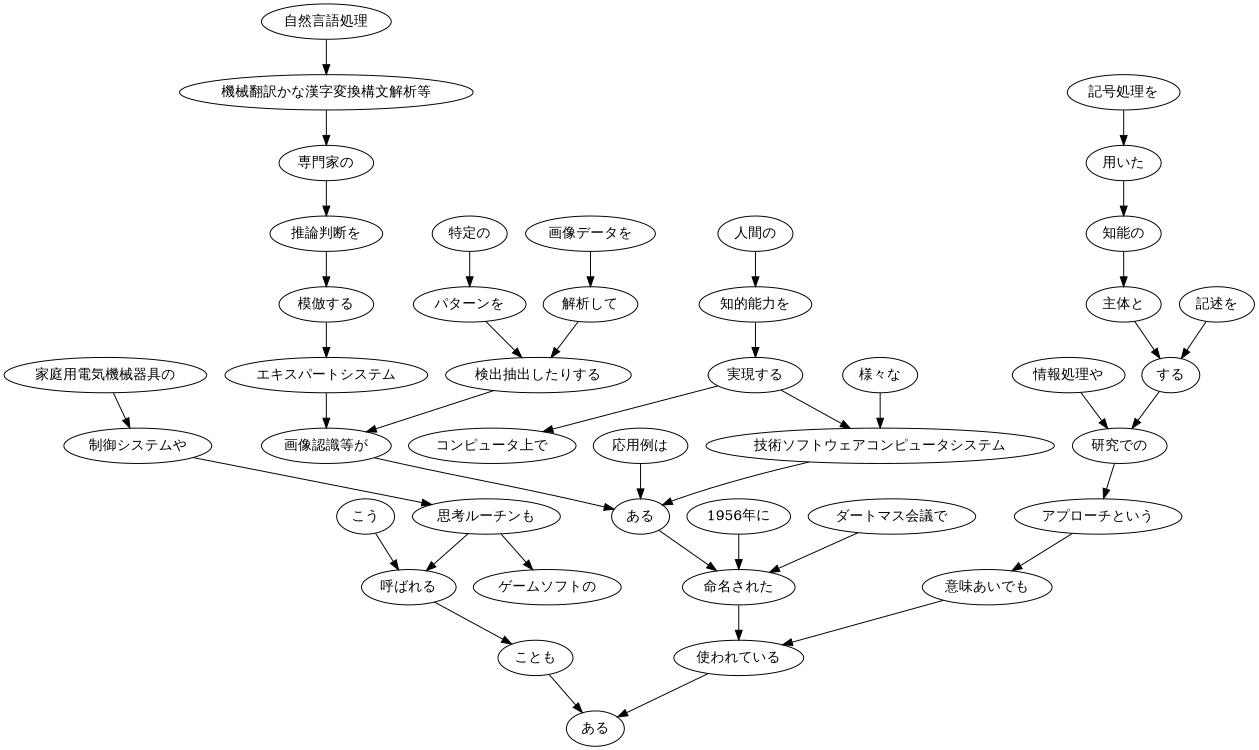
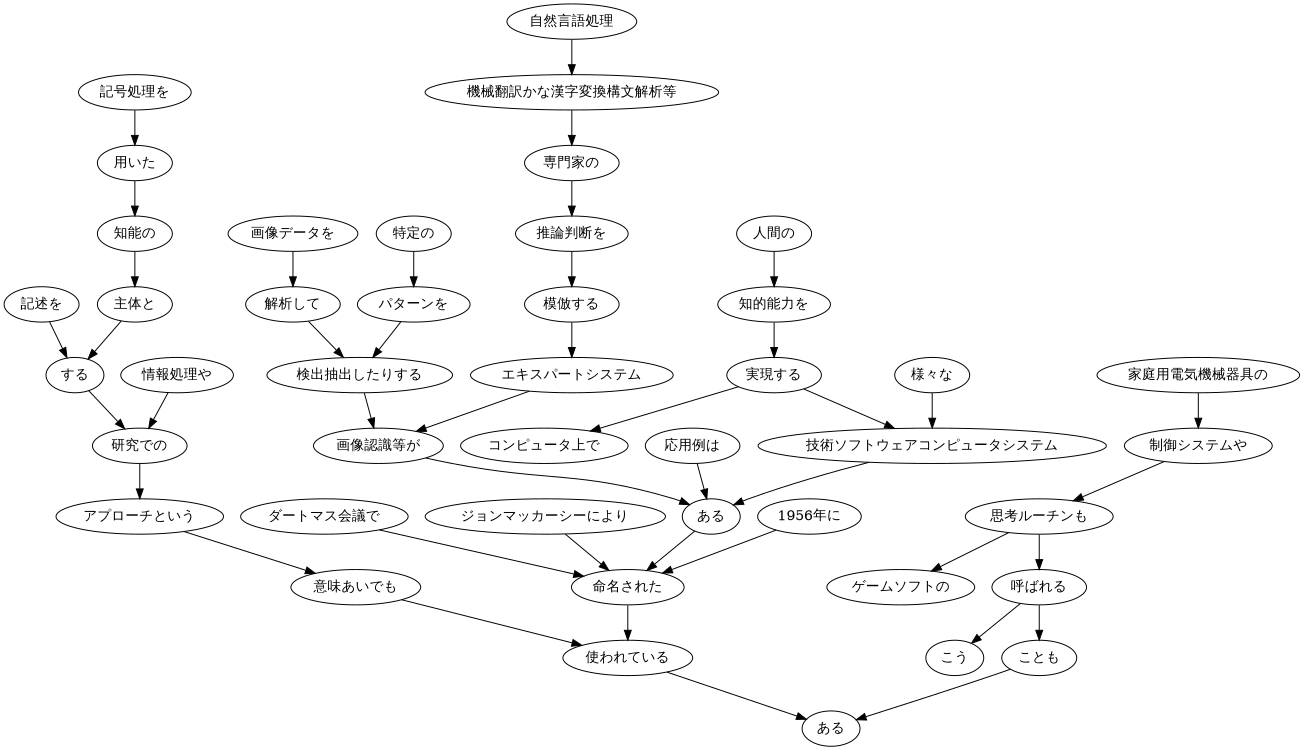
none -> (545, 517)
(384, 547) -> (1000, 620)
